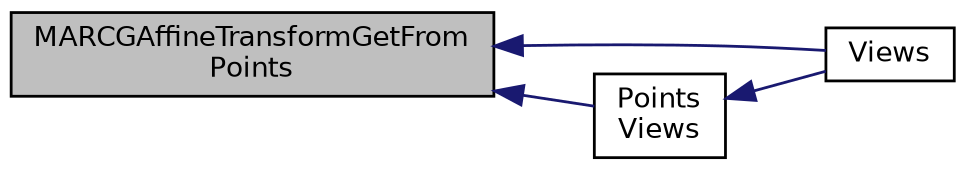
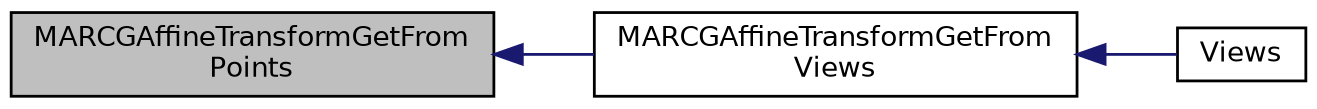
(674, 45) -> none
(660, 116) -> (836, 54)
